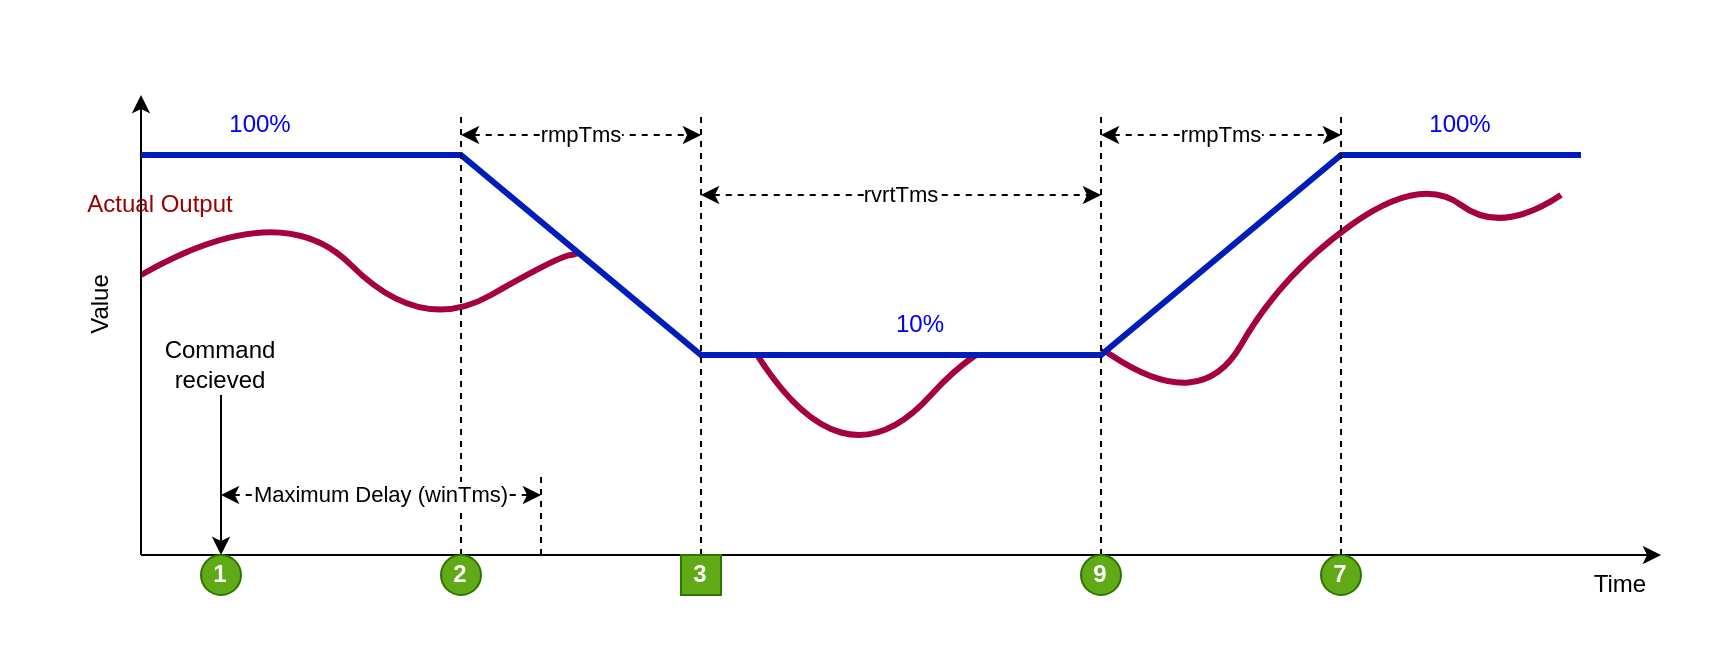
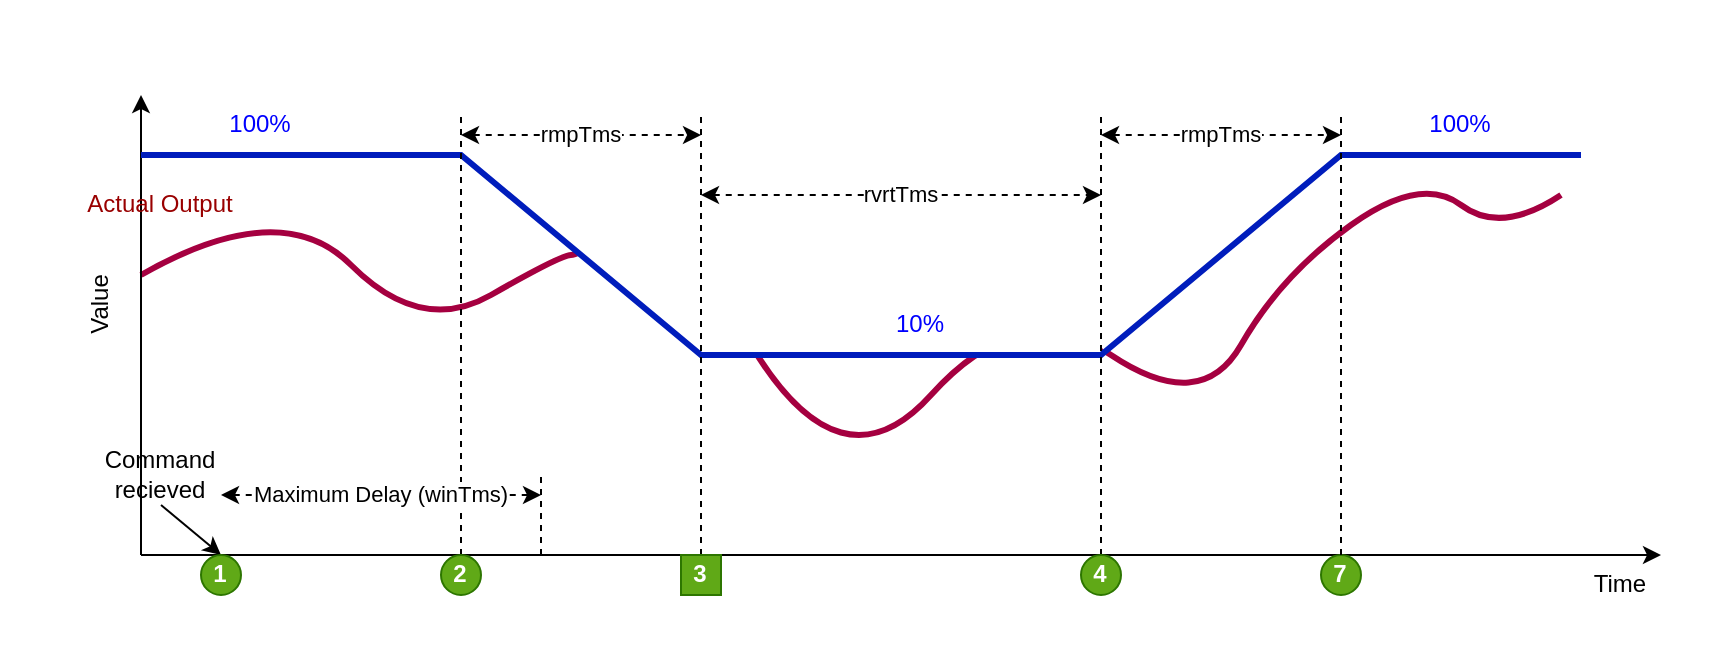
(221, 365) -> (161, 475)
(1101, 575) -> (1101, 575)
